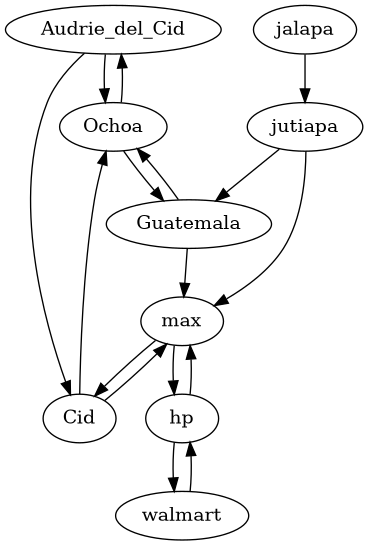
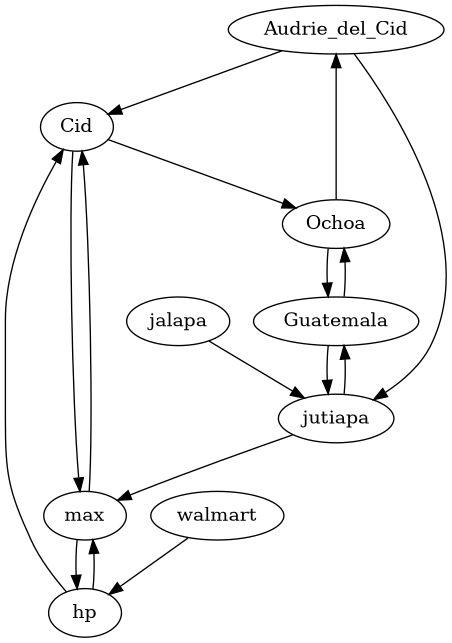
(104, 72) -> (440, 223)
(186, 266) -> (327, 363)
(173, 460) -> (5, 380)
